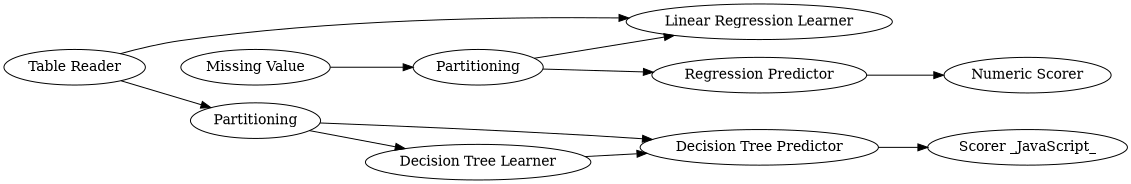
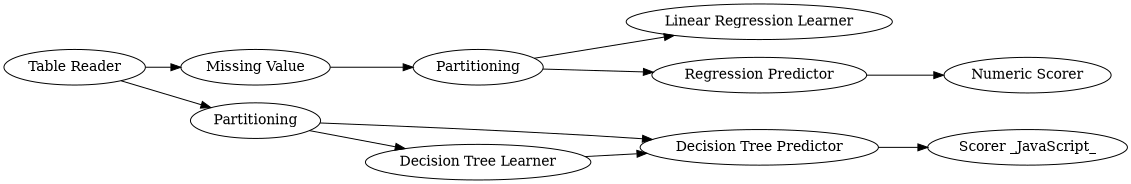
(368, 23) -> (158, 67)
